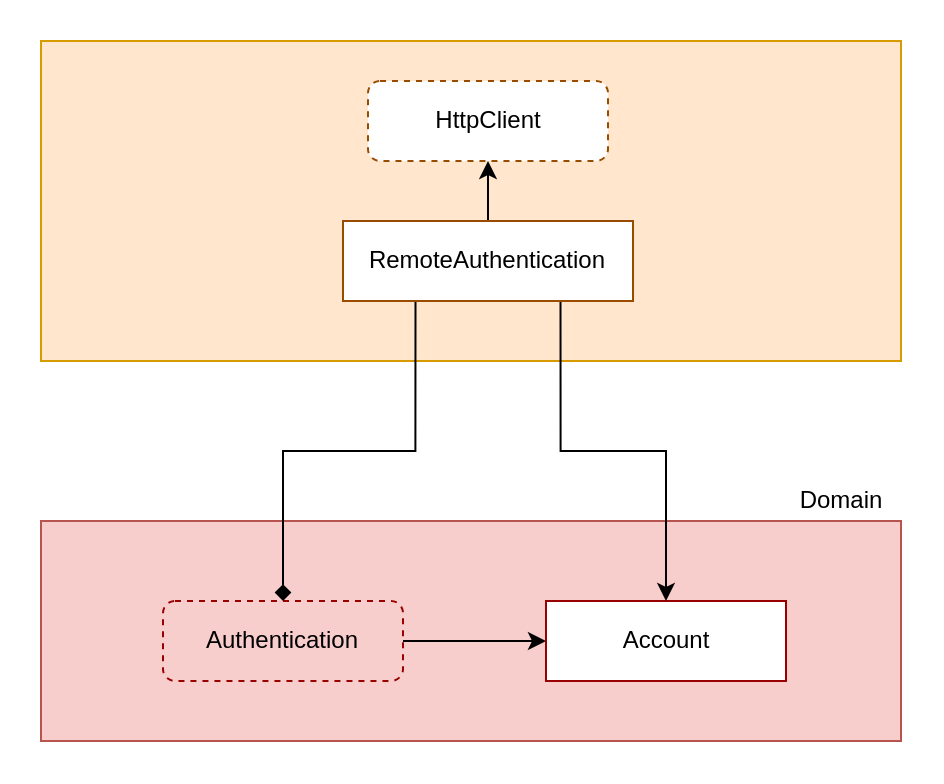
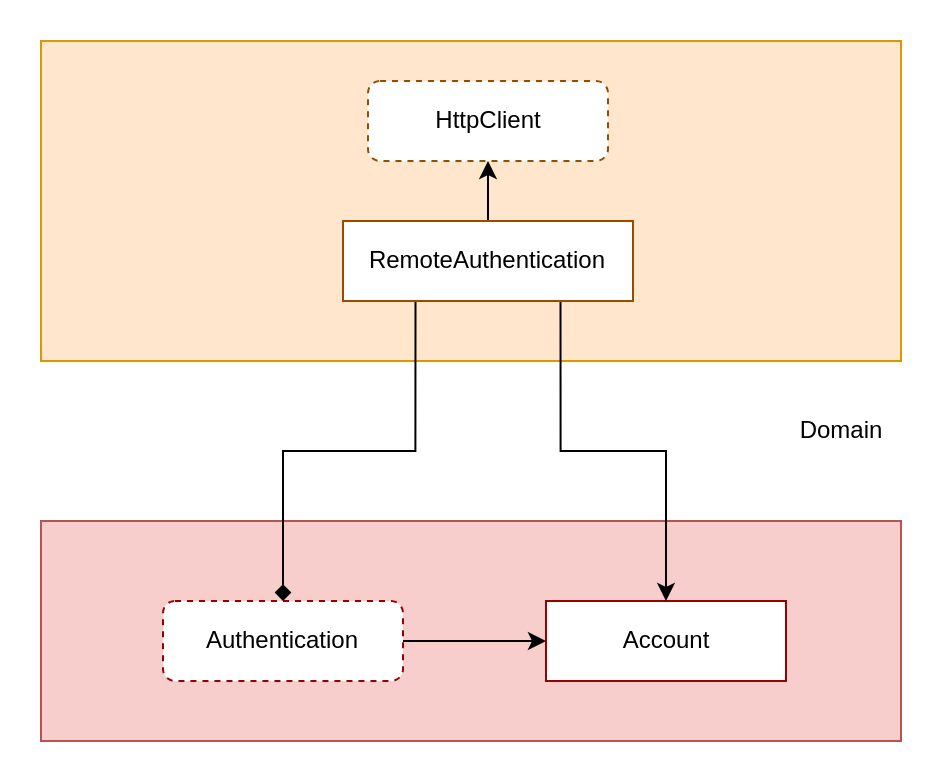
(841, 501) -> (841, 431)
(283, 641) -> (283, 641)
